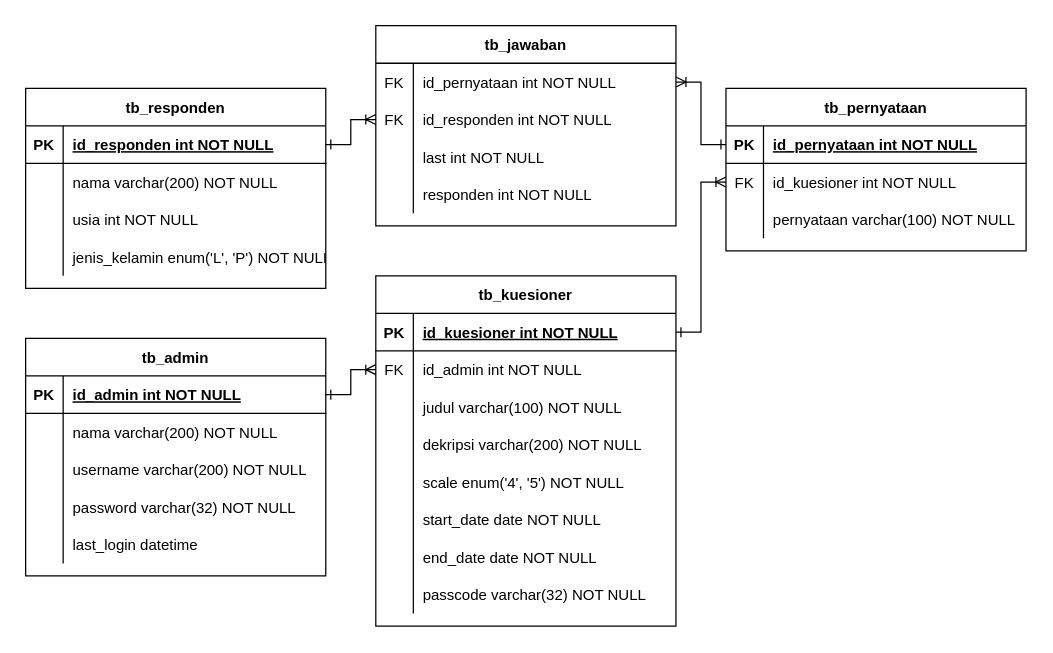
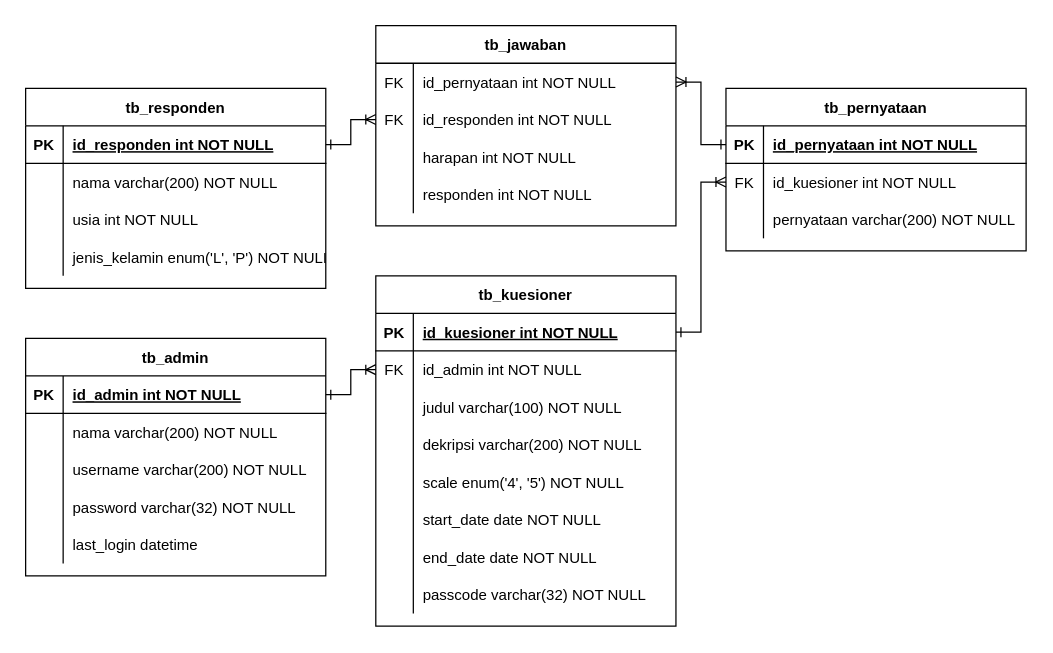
(484, 158) -> (499, 158)
(901, 220) -> (901, 220)
